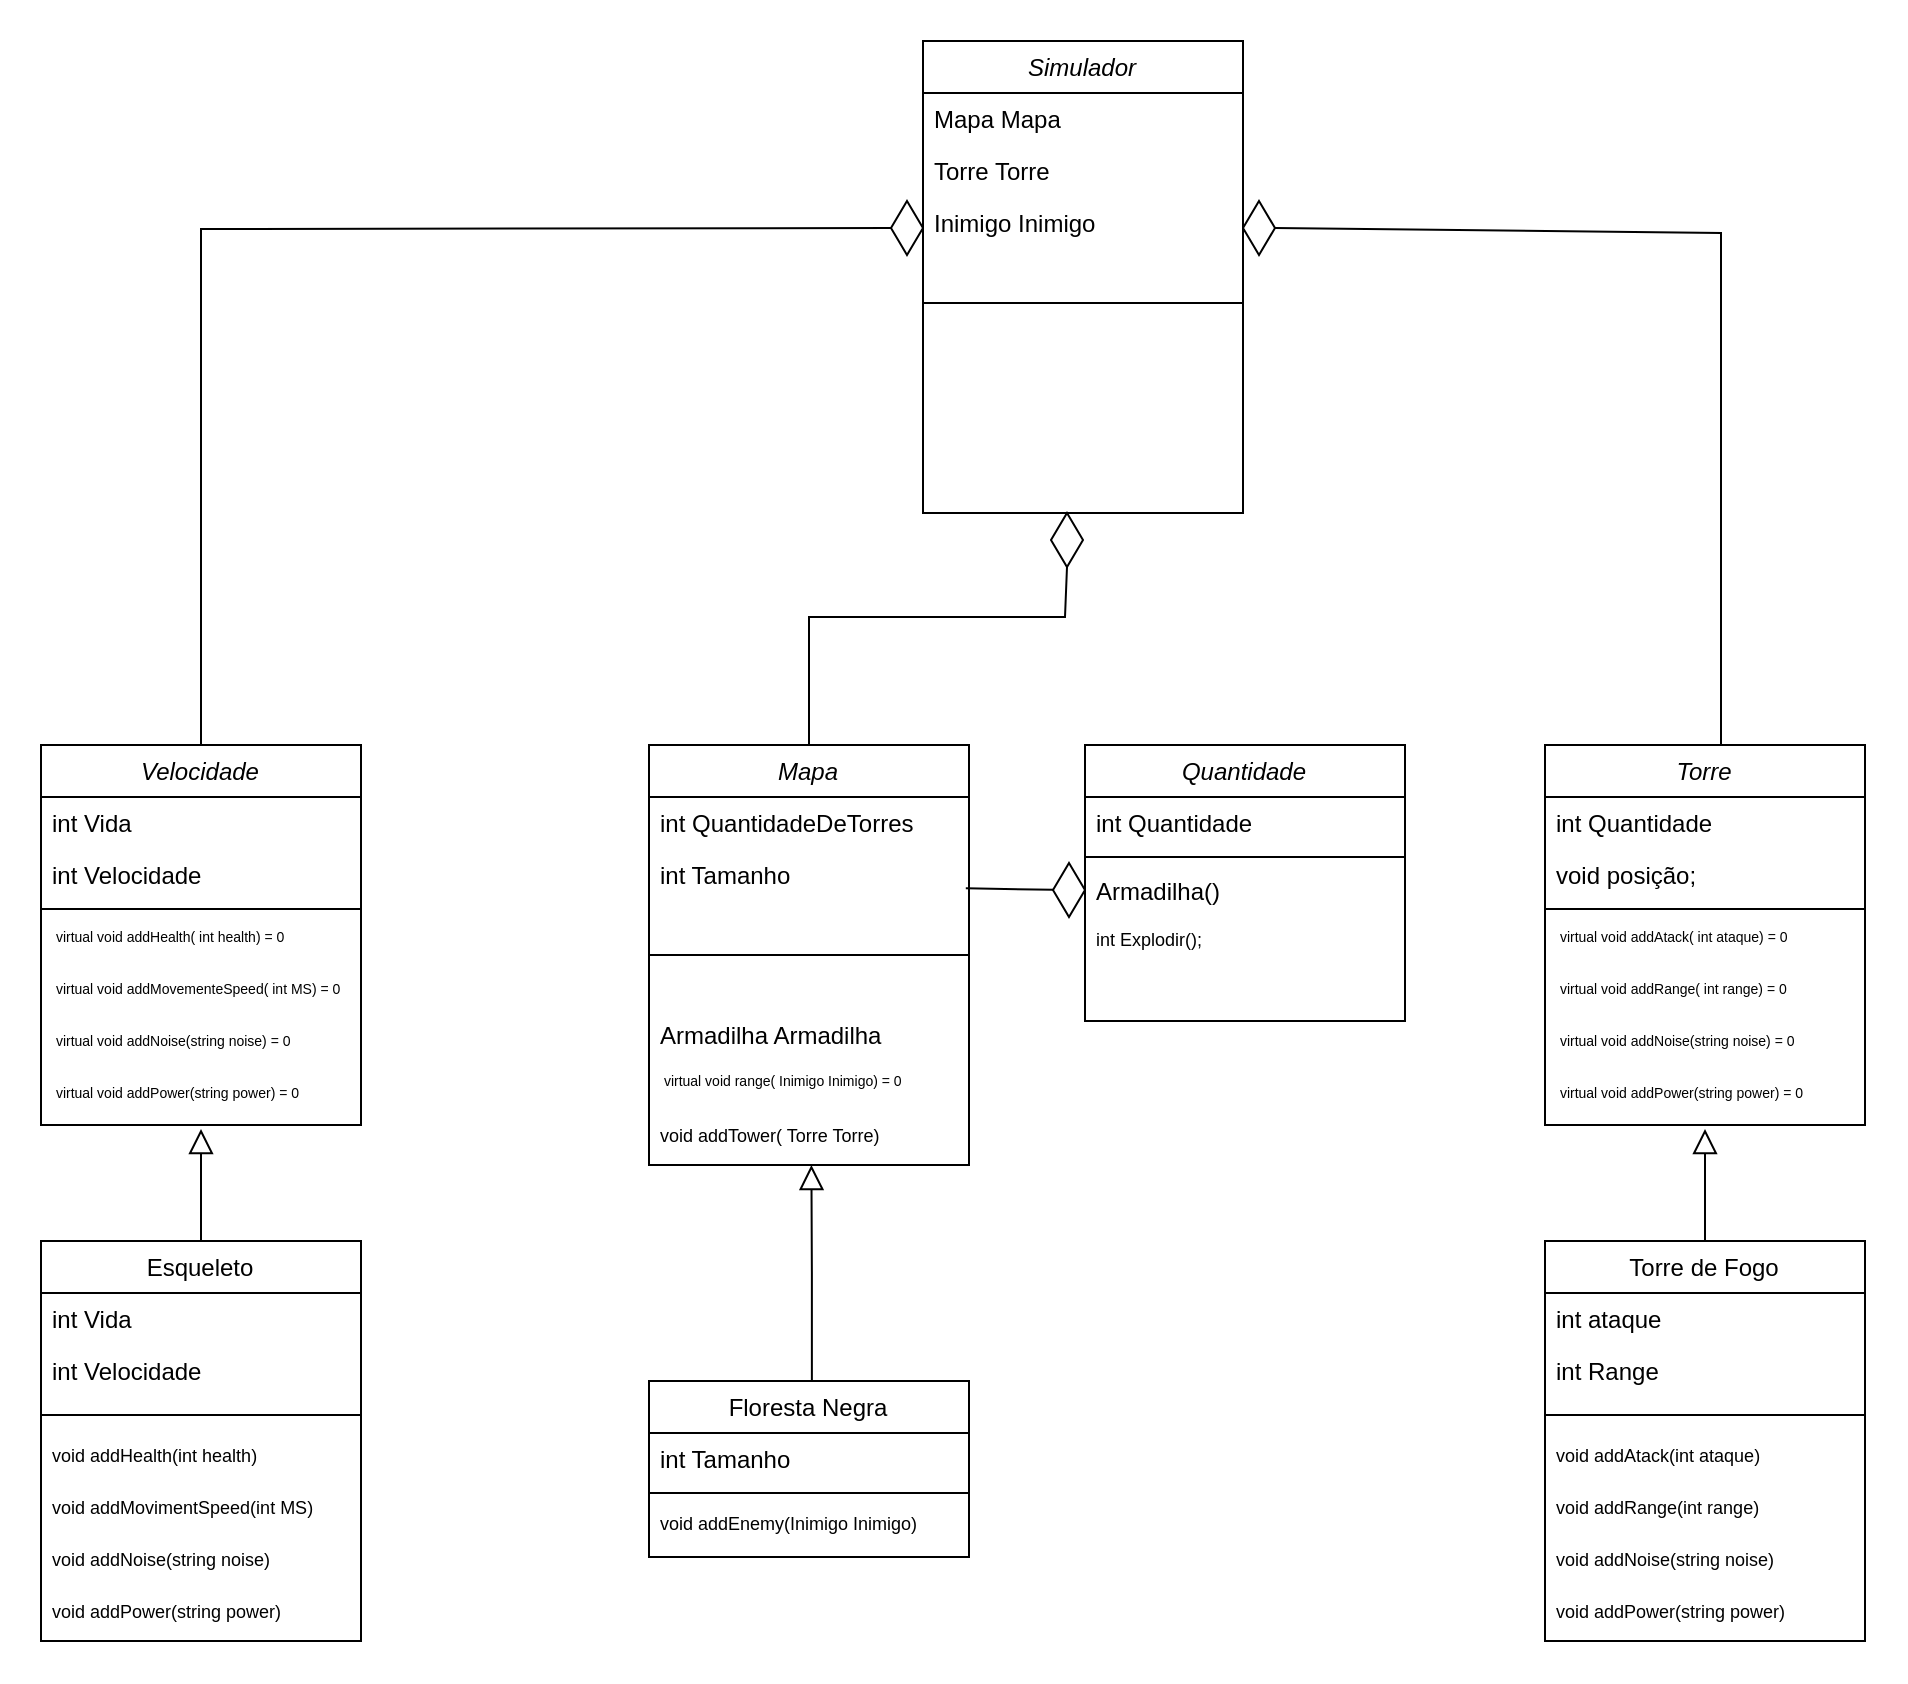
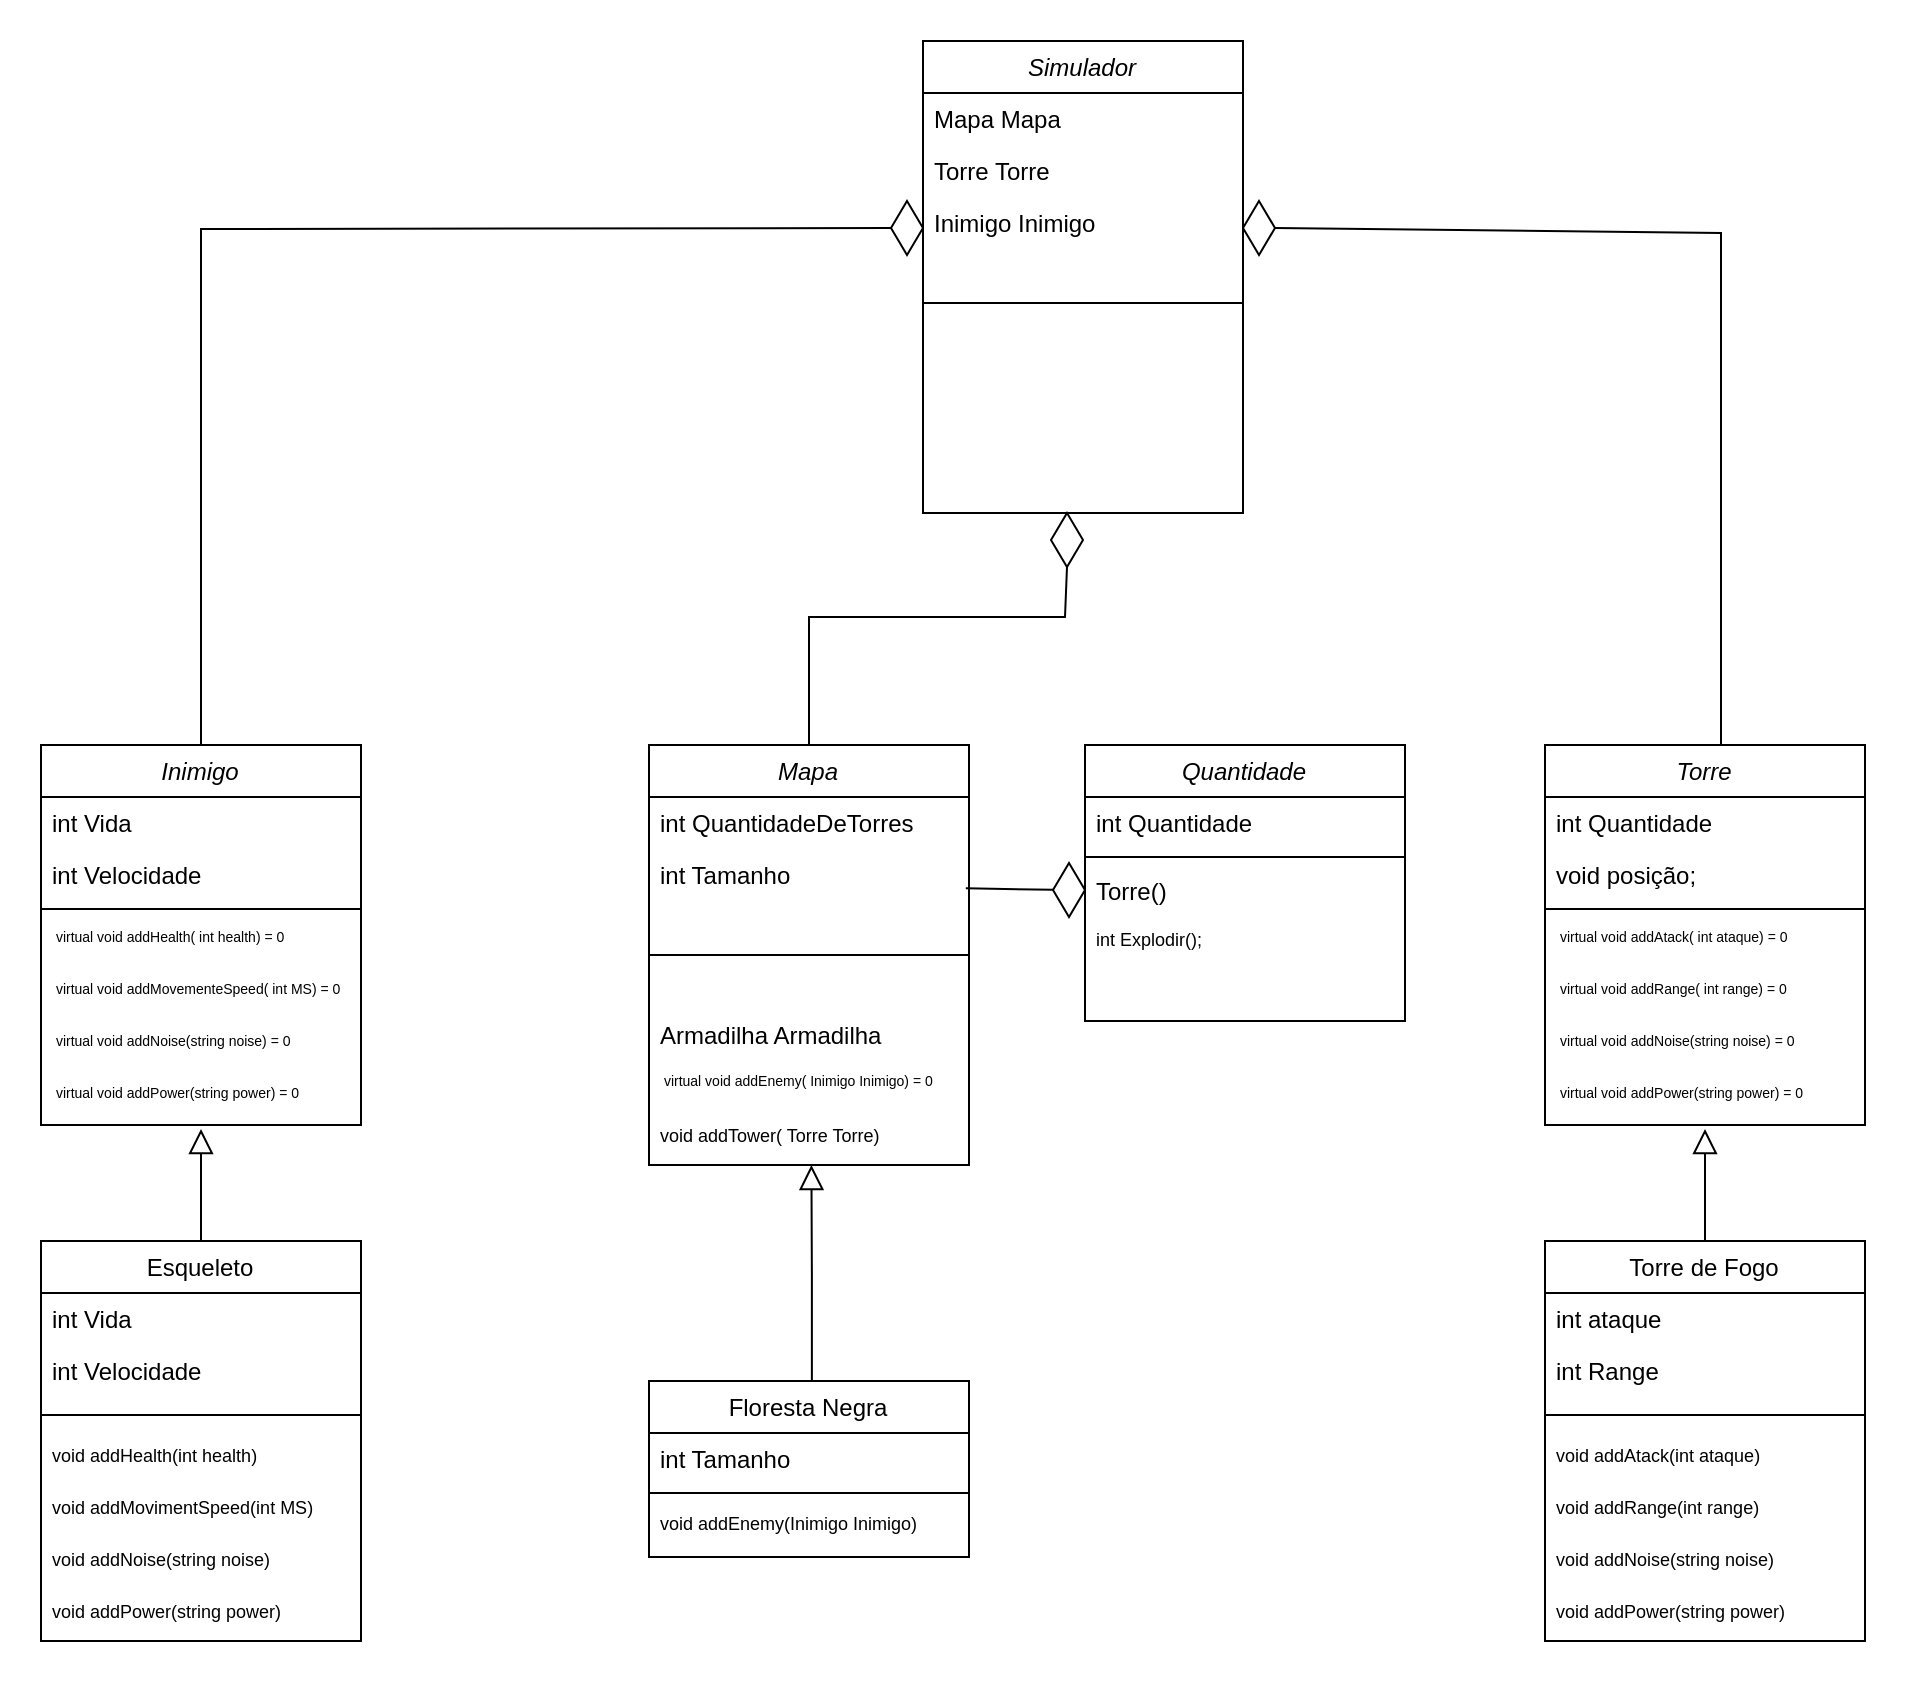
(200, 772) -> (200, 772)
(1164, 892) -> (1143, 892)
(793, 1081) -> (805, 1081)
